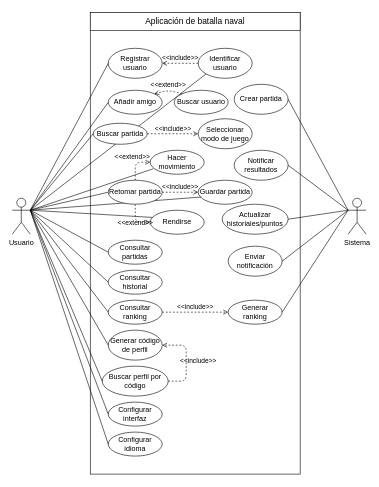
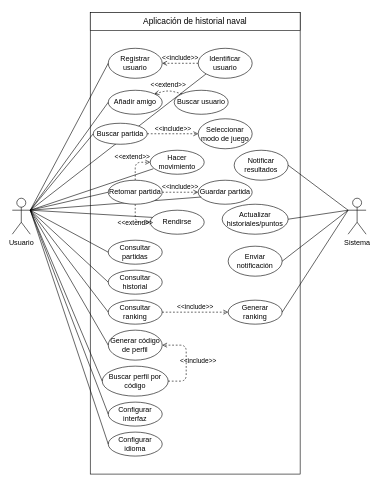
(195, 21) -> (195, 21)
(261, 99) -> none
(317, 152) -> none
